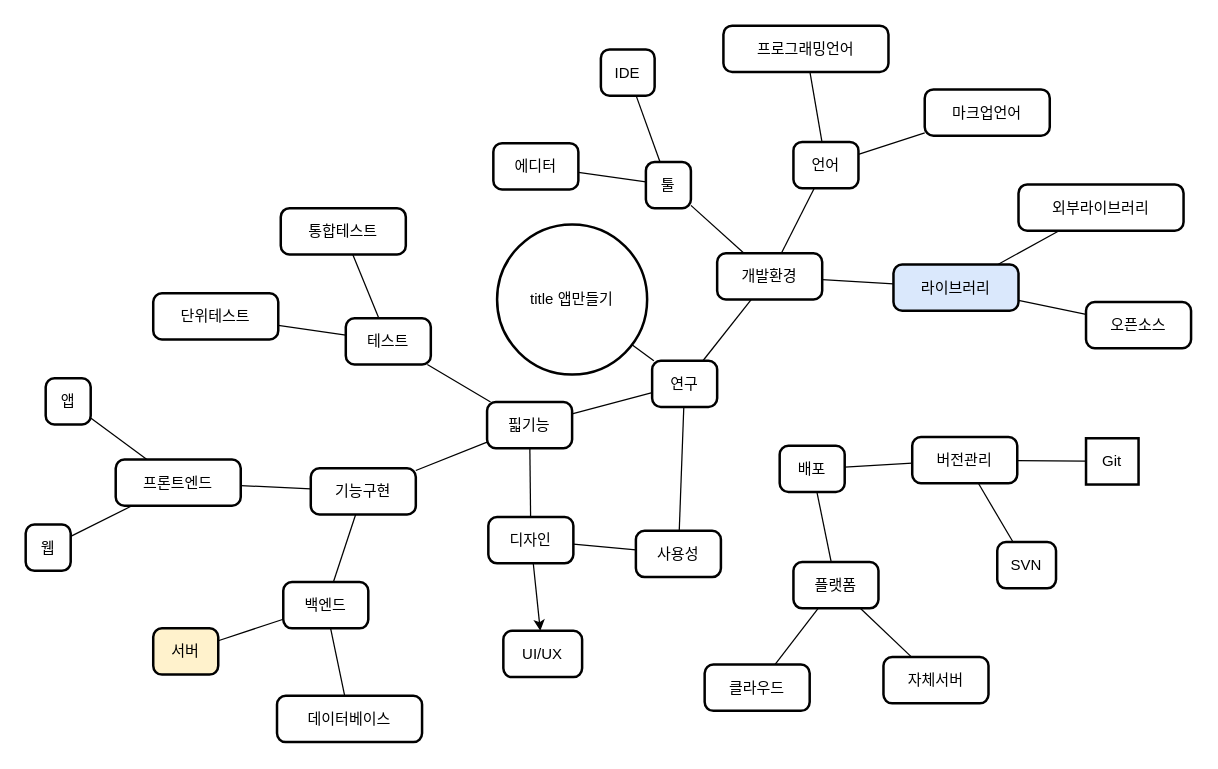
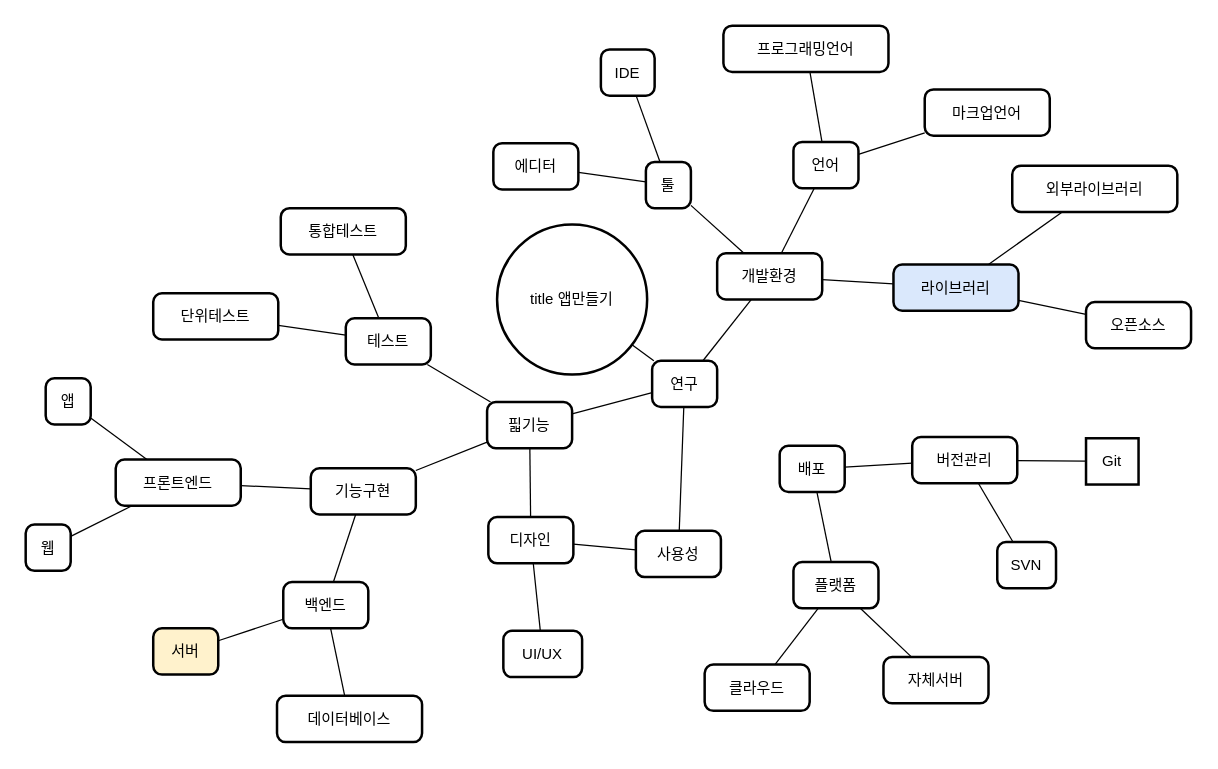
(1101, 208) -> (1094, 189)
(539, 621) -> (539, 624)
